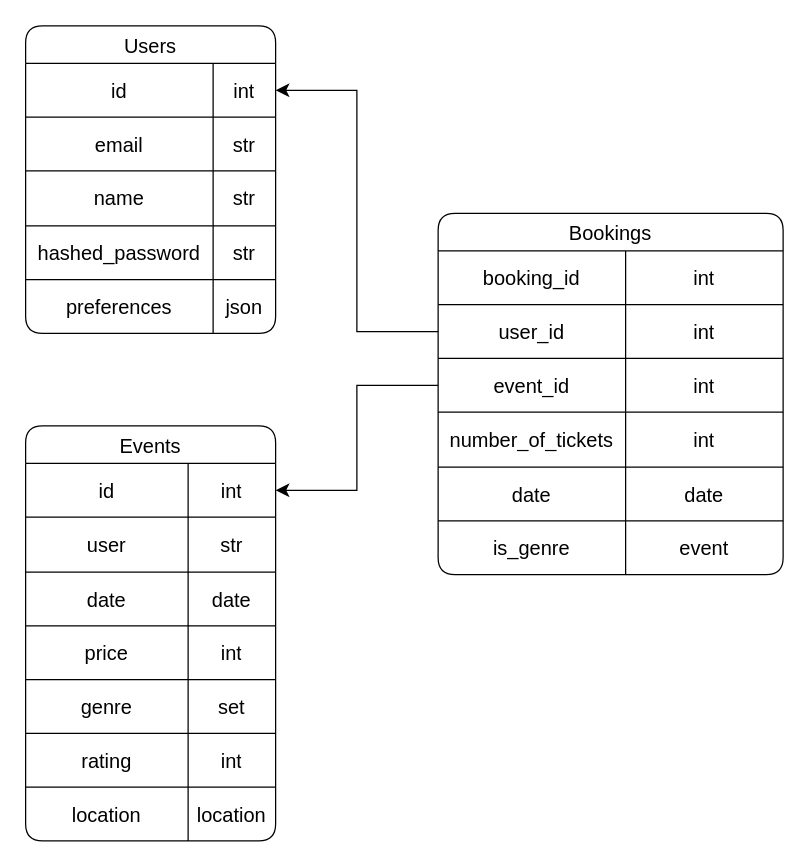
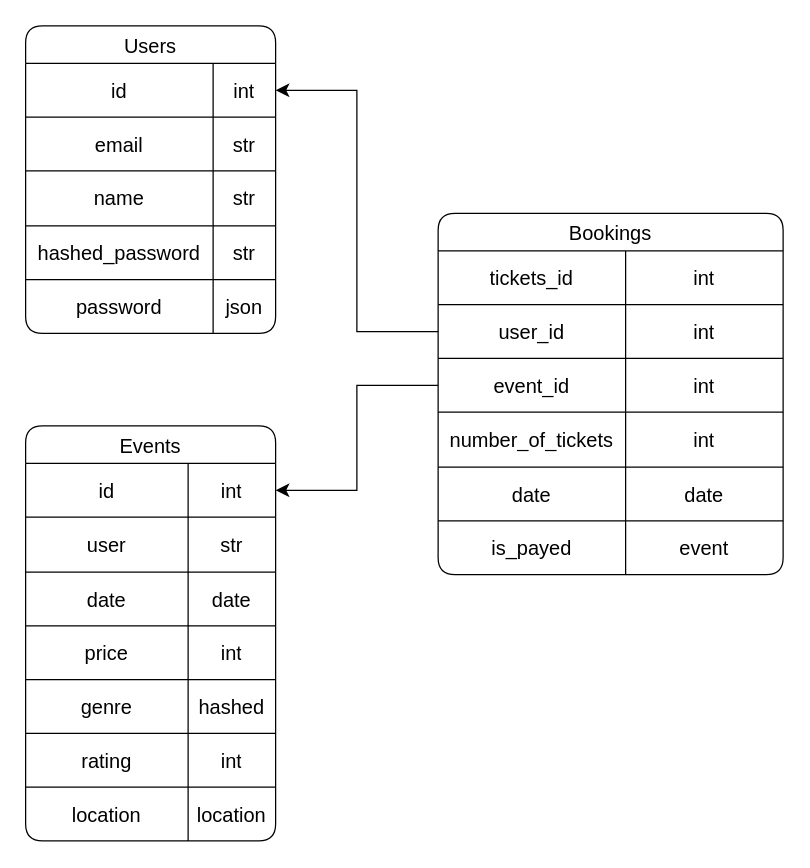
(532, 278) -> (532, 278)
(119, 307) -> (119, 307)
(532, 548) -> (532, 548)
(232, 707) -> (232, 707)
